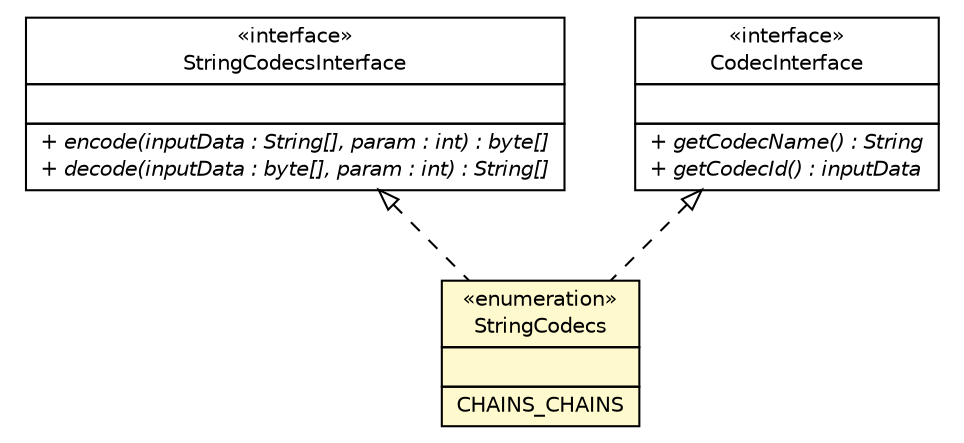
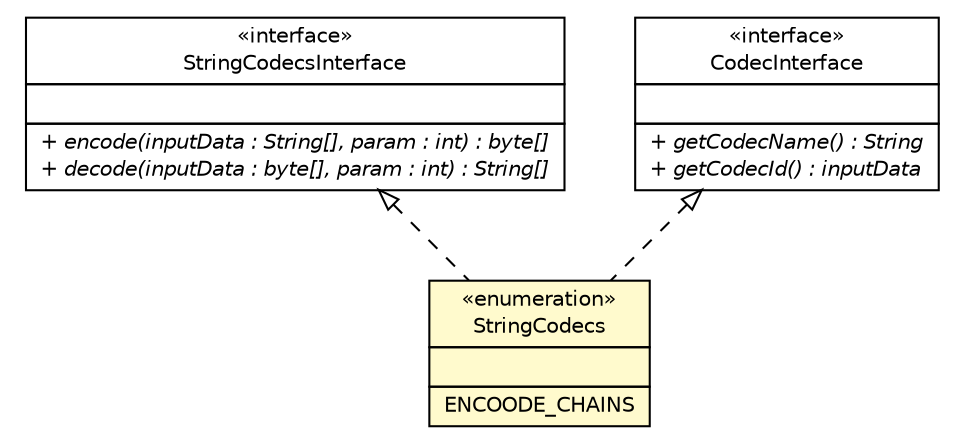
(541, 405) -> (540, 405)
